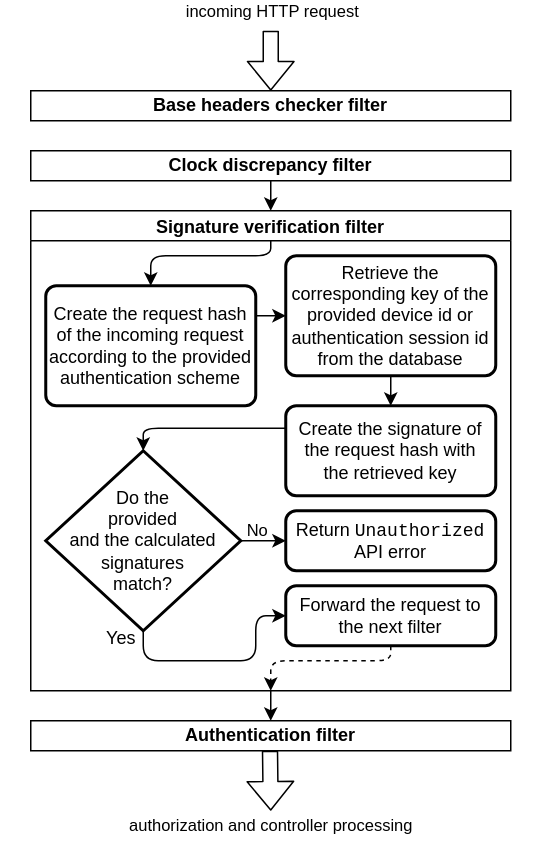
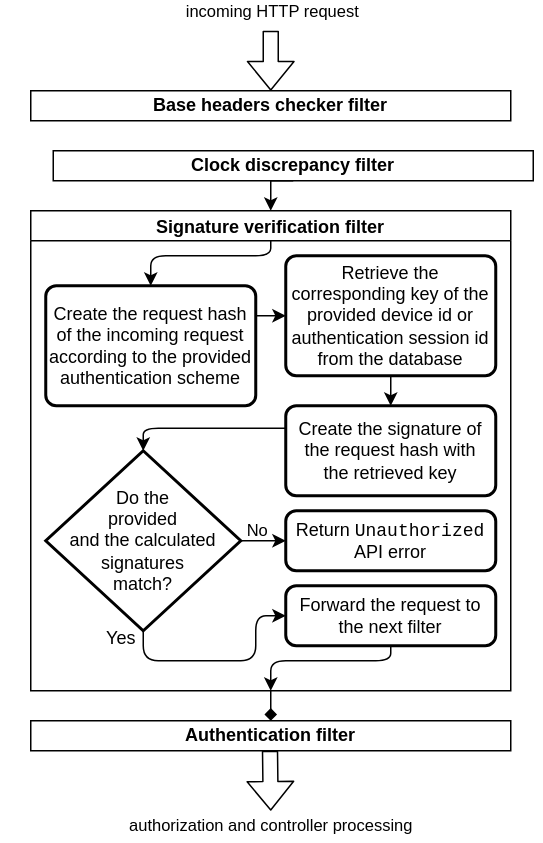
(271, 166) -> (293, 166)
(330, 661) -> (330, 661)
(271, 709) -> (271, 708)
